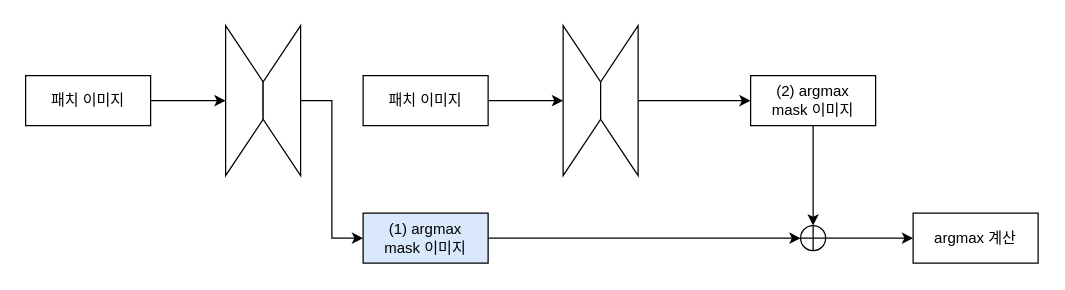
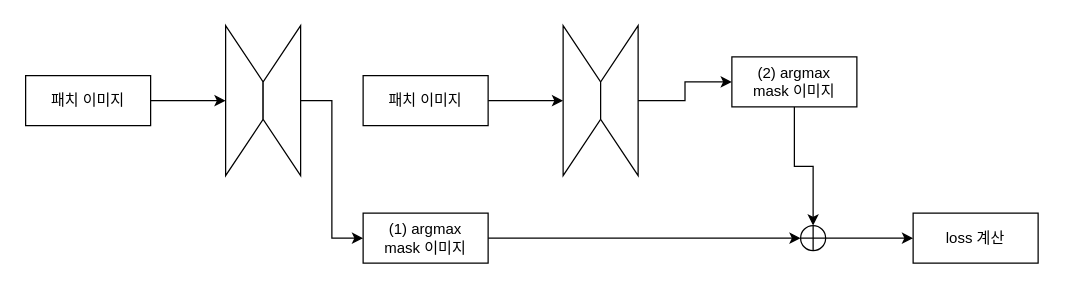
(813, 101) -> (794, 82)
(426, 238) -> (426, 238)
(976, 238) -> (976, 238)
